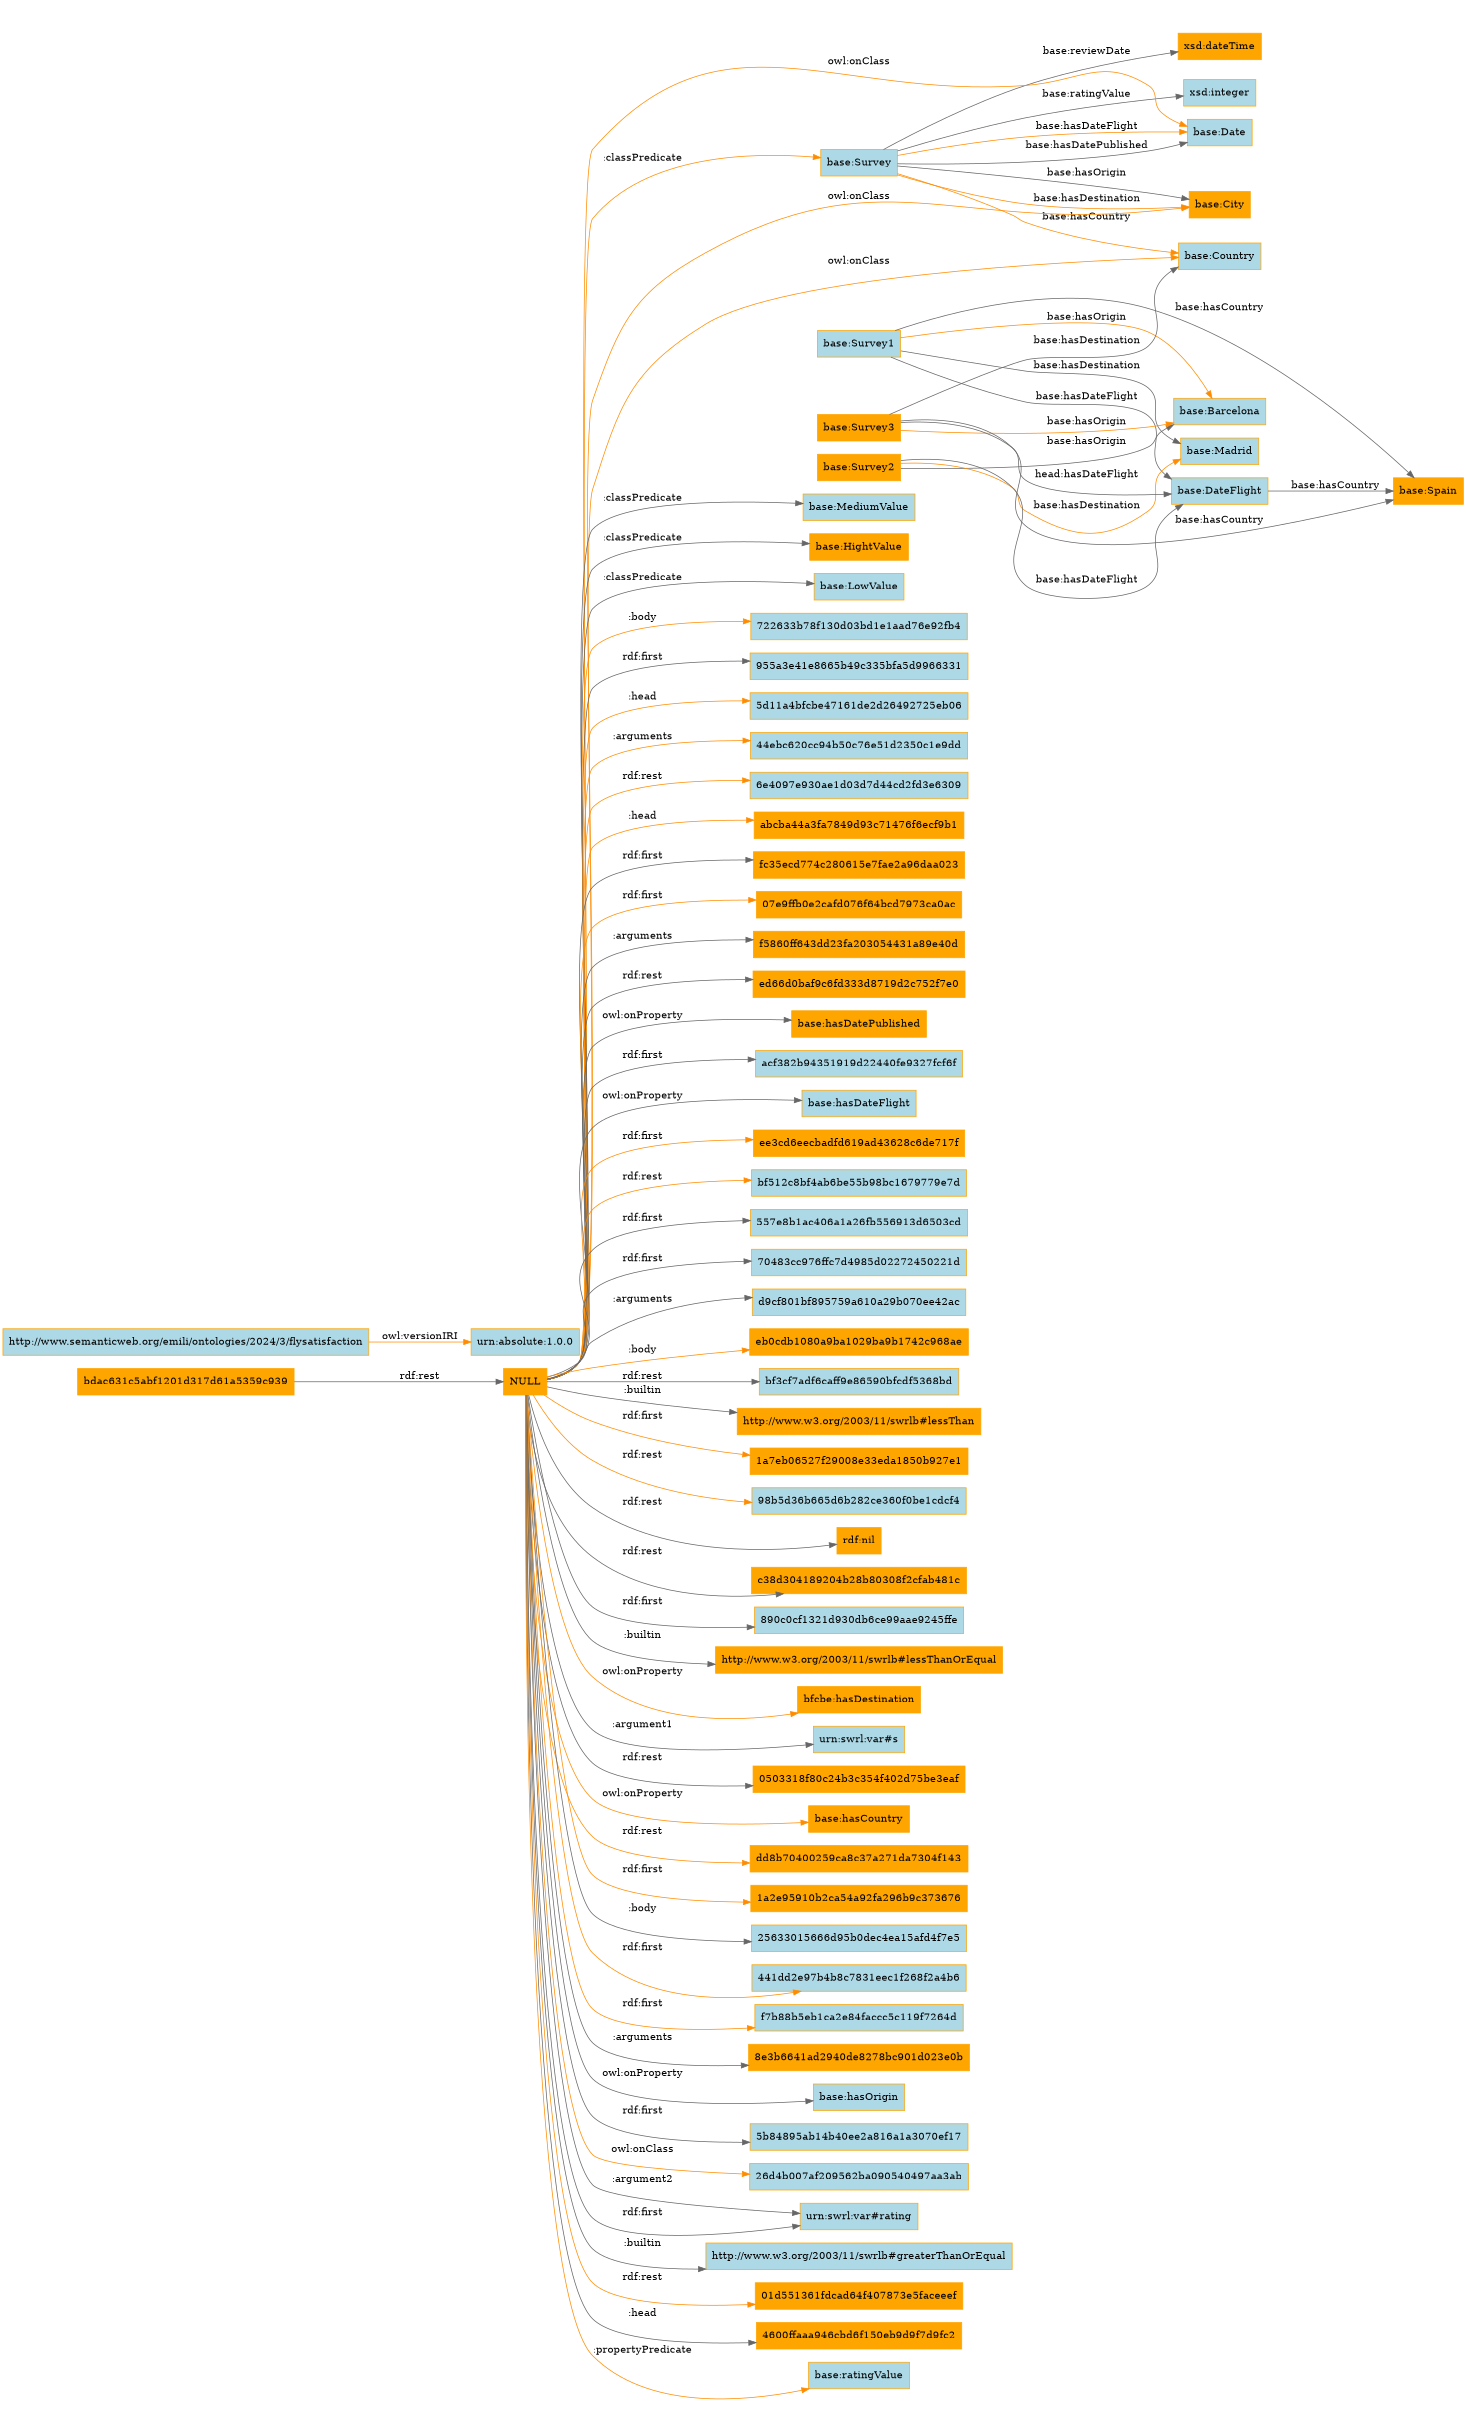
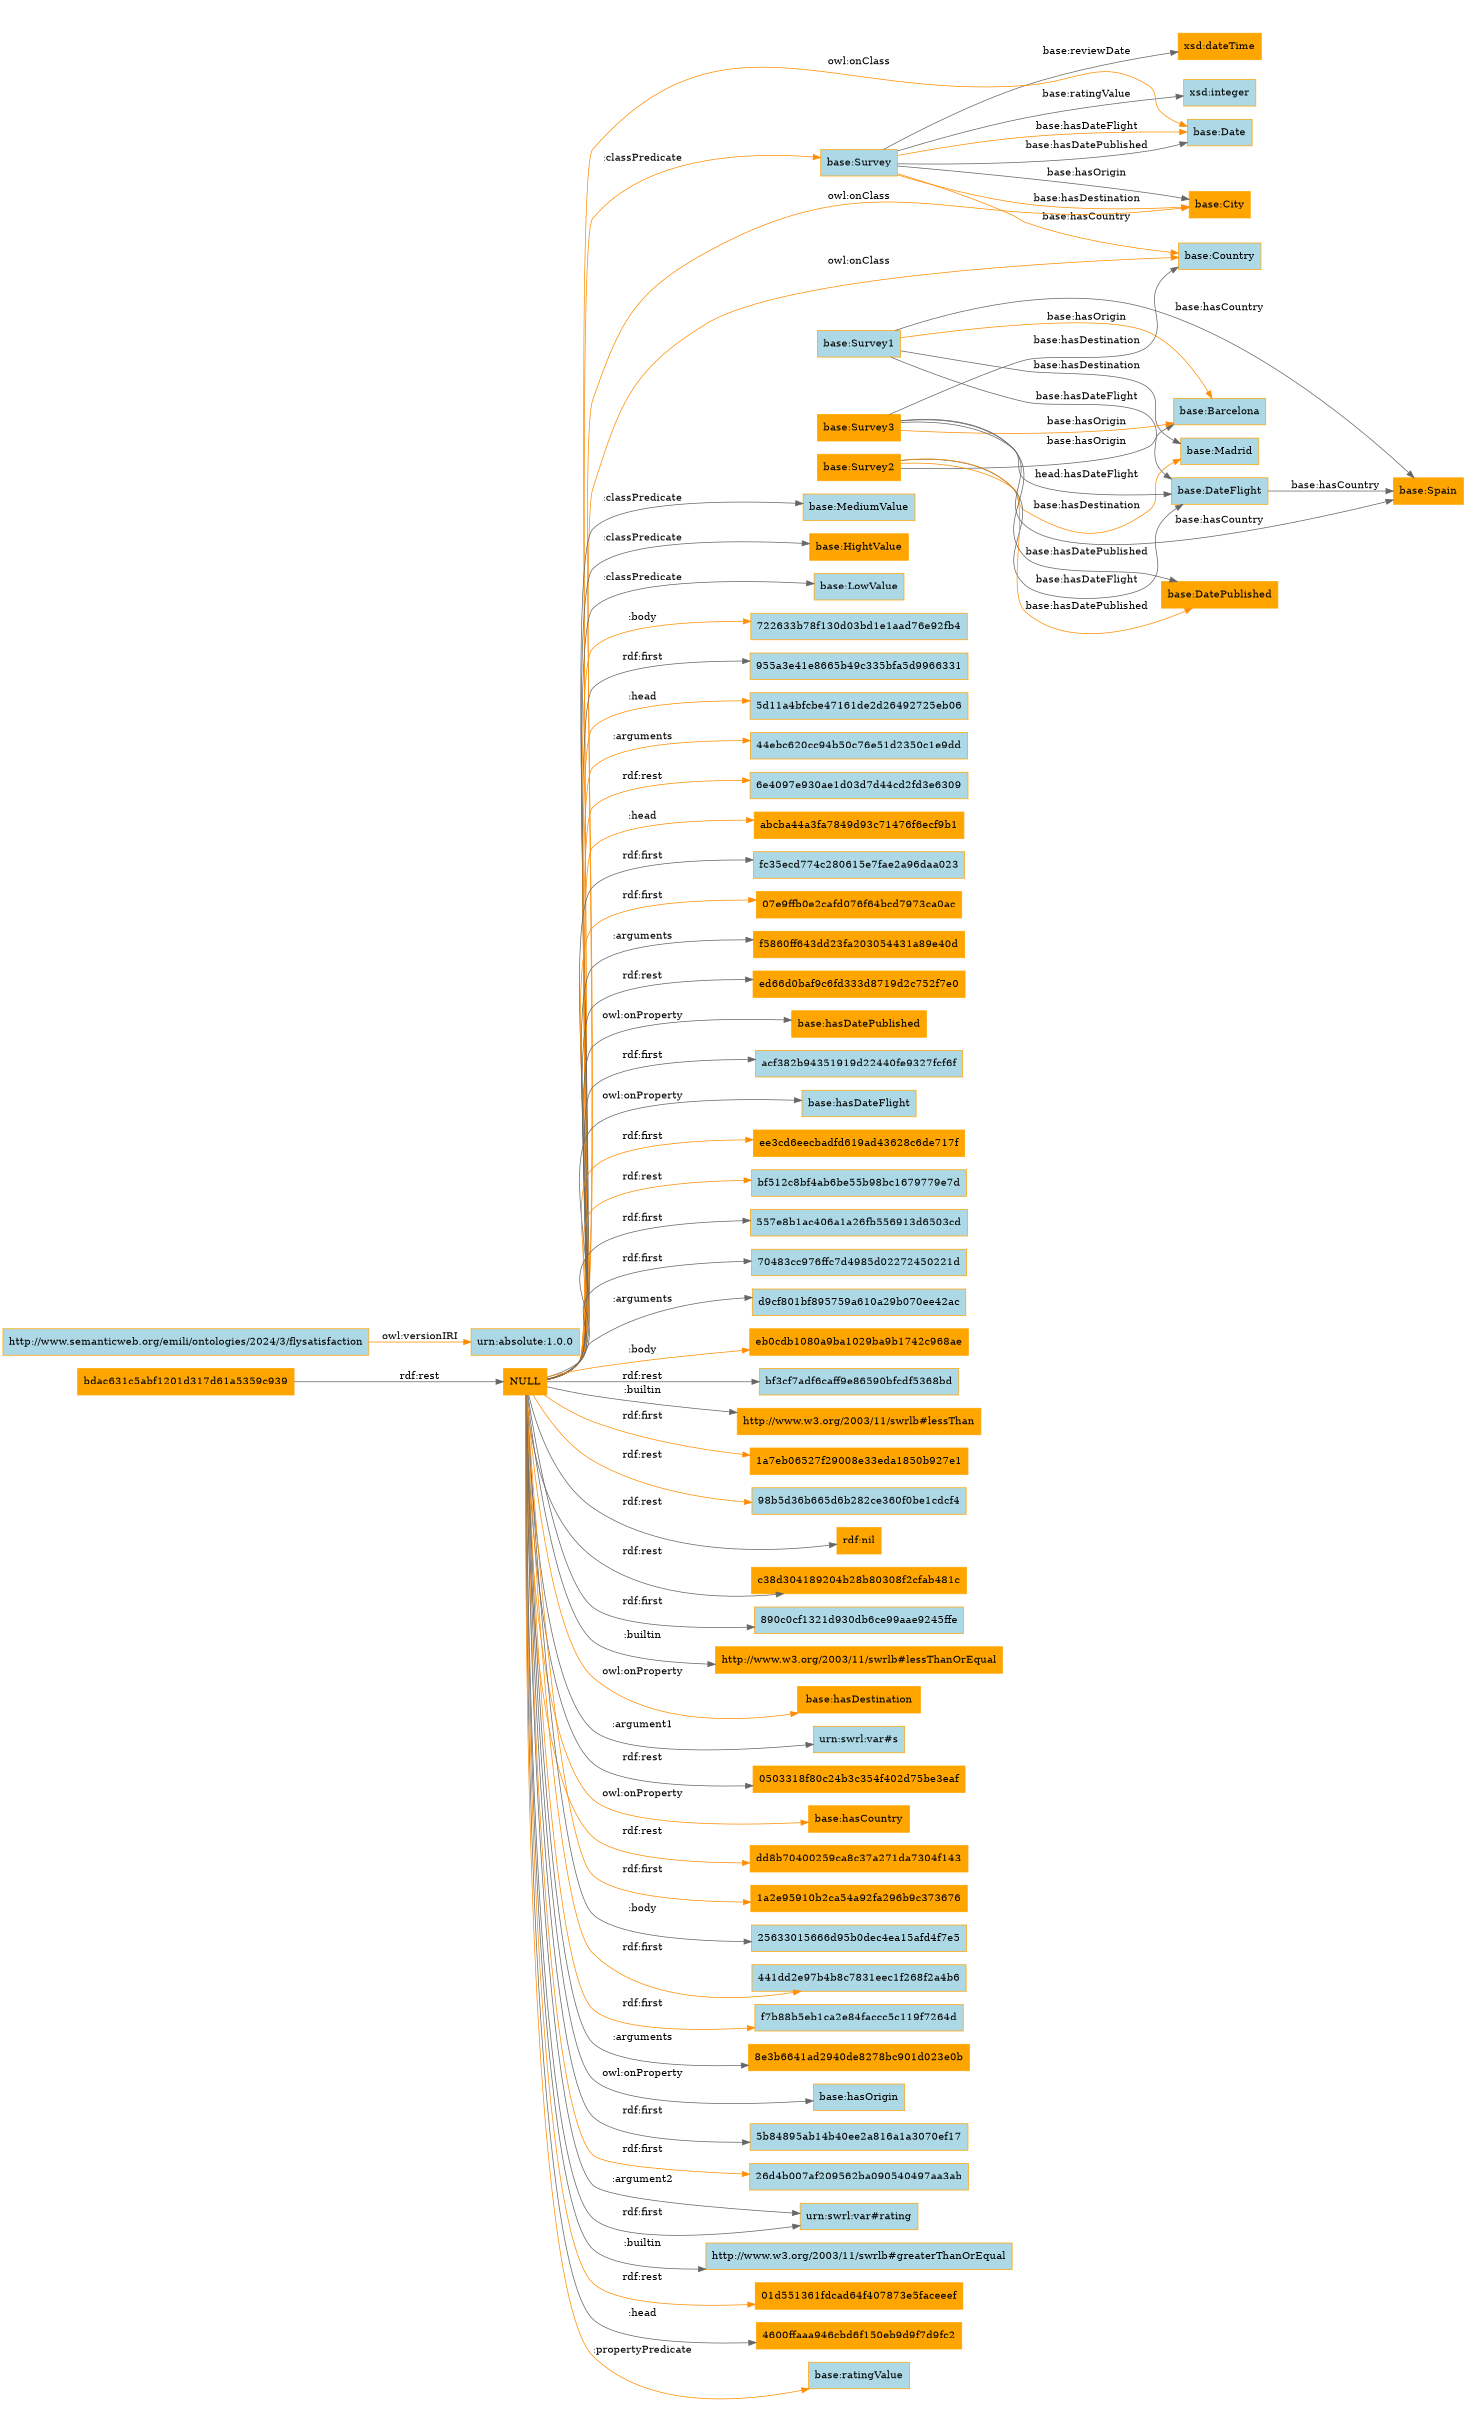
none -> (1220, 595)
(859, 865) -> (859, 865)
(859, 1700) -> (859, 1700)
(643, 2149) -> (643, 2149)
